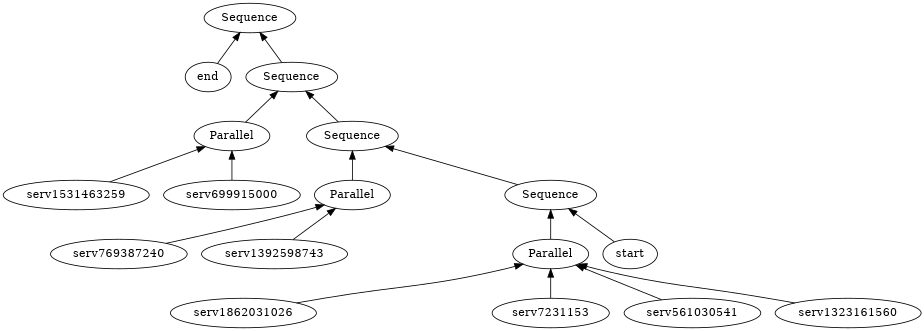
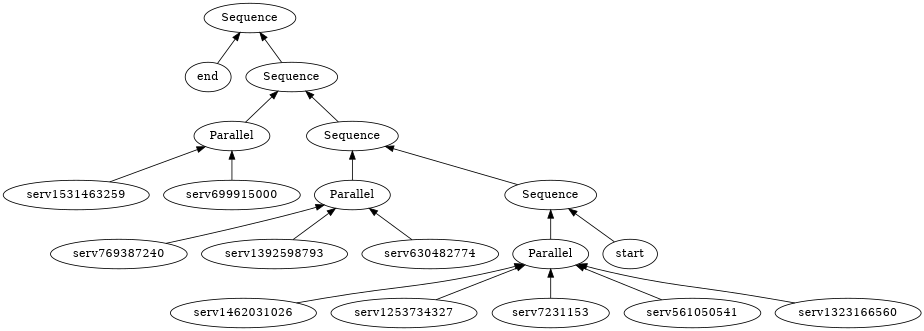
(275, 254) -> (275, 254)
none -> (430, 254)
(243, 313) -> (243, 313)
none -> (404, 313)
(692, 313) -> (692, 313)
(848, 313) -> (848, 313)
